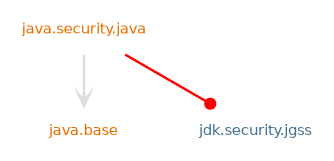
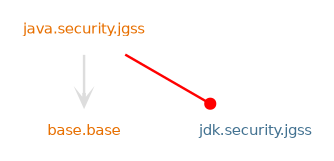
(84, 30) -> (84, 30)
(84, 131) -> (84, 131)
